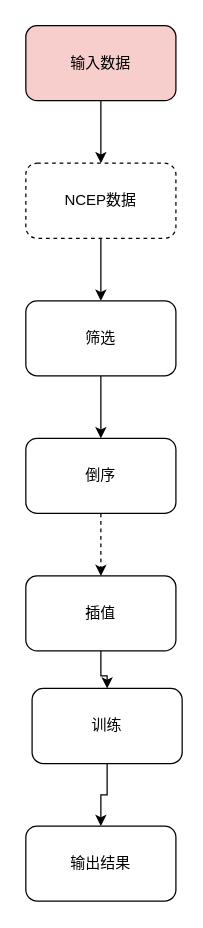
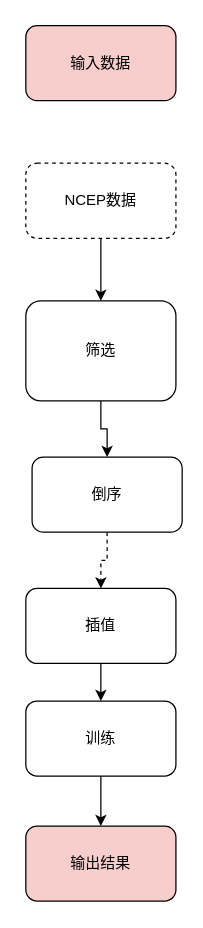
(101, 128) -> none
(101, 338) -> (101, 351)
(101, 476) -> (107, 494)
(101, 613) -> (101, 626)
(107, 726) -> (101, 738)
(101, 863) -> (101, 863)
